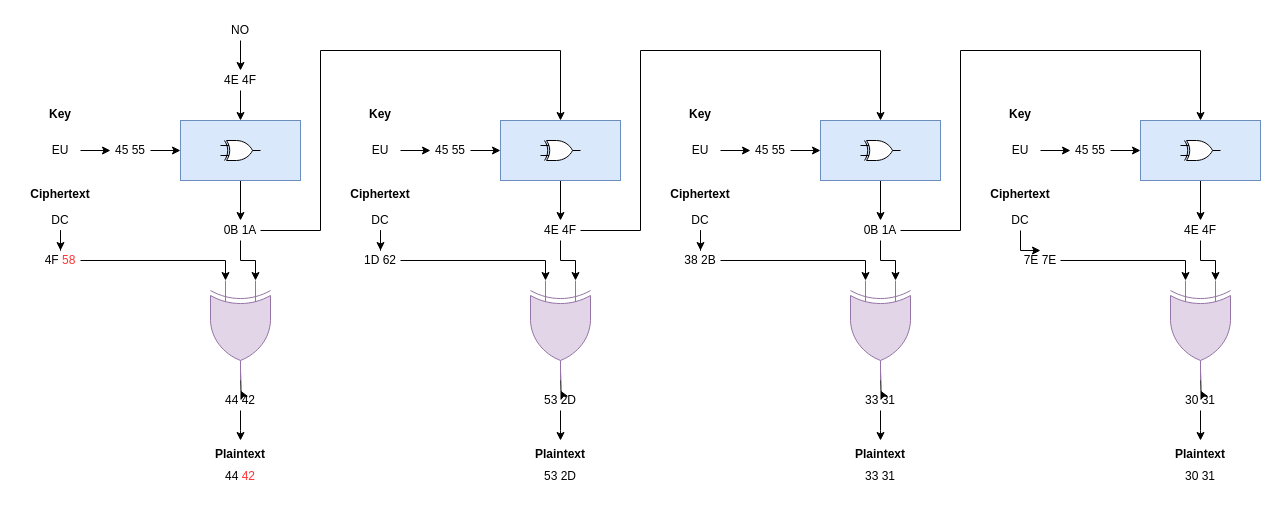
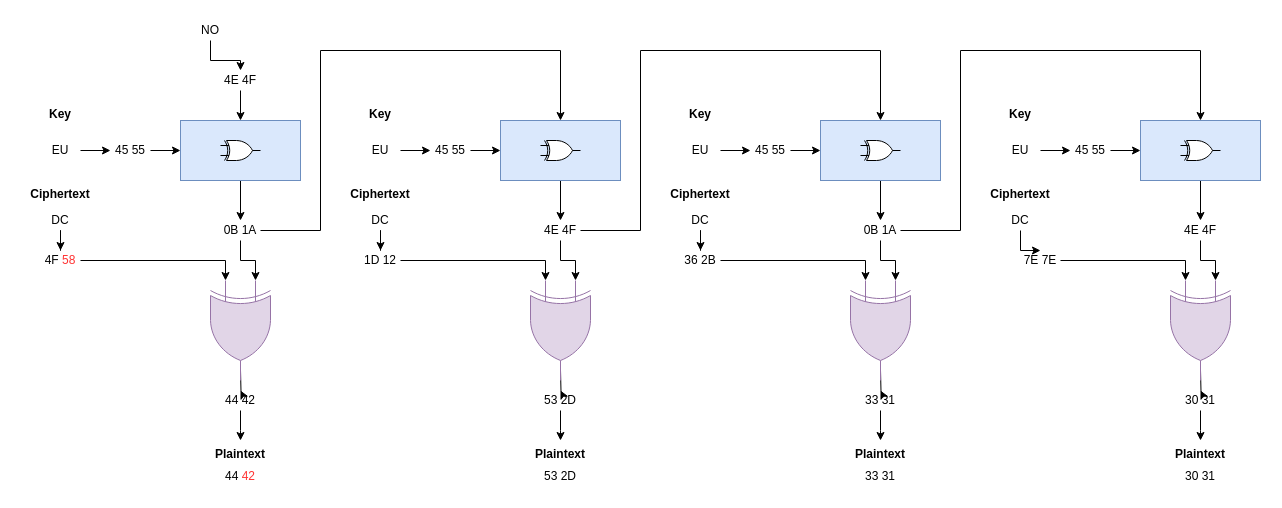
(241, 31) -> (211, 31)
(381, 261) -> (381, 261)
(701, 261) -> (701, 261)
